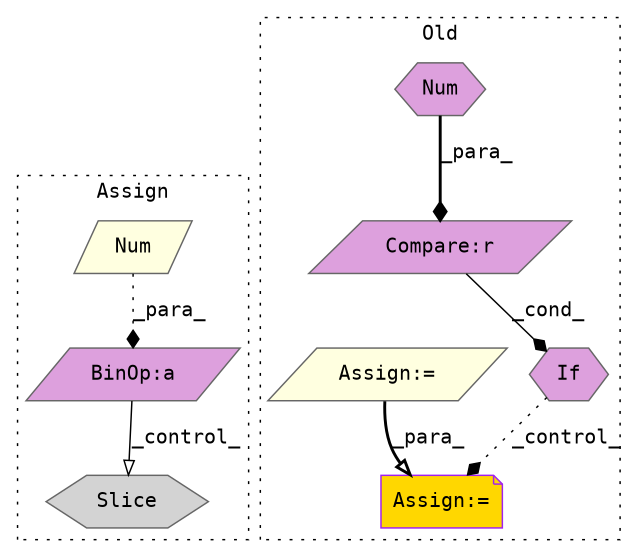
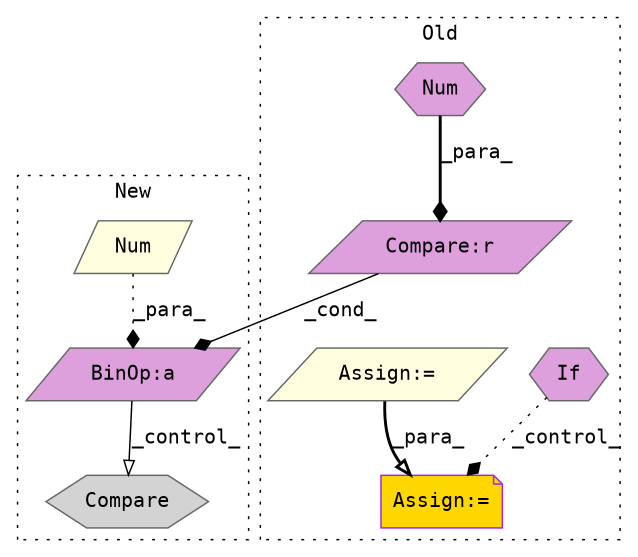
(133, 192) -> (133, 192)
(500, 306) -> (295, 308)
(127, 502) -> (127, 502)
